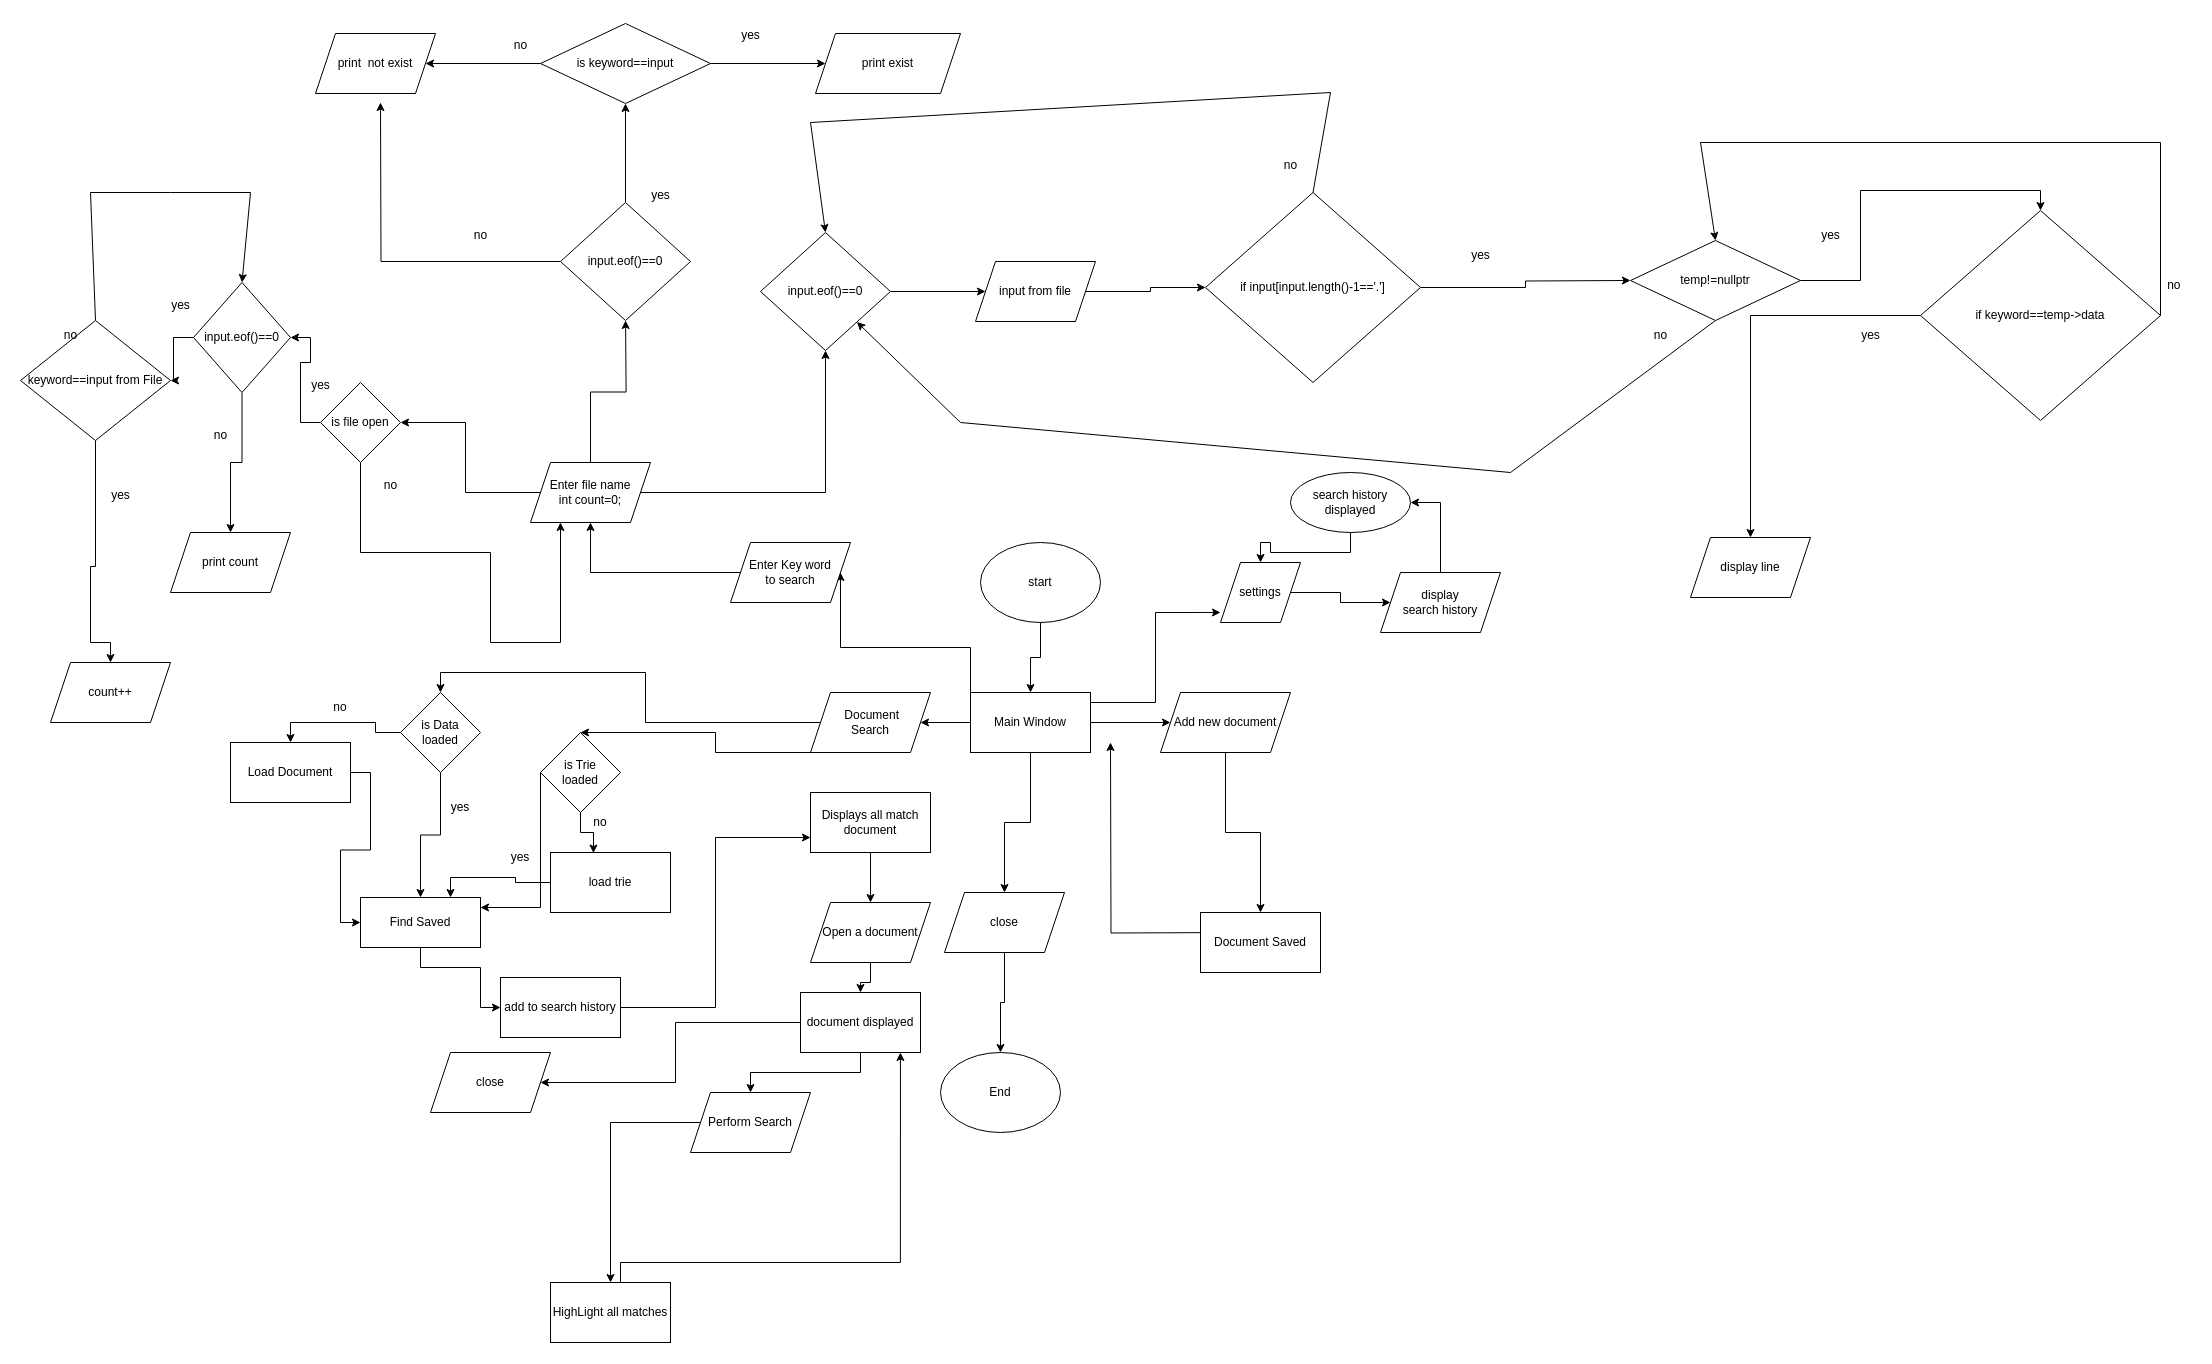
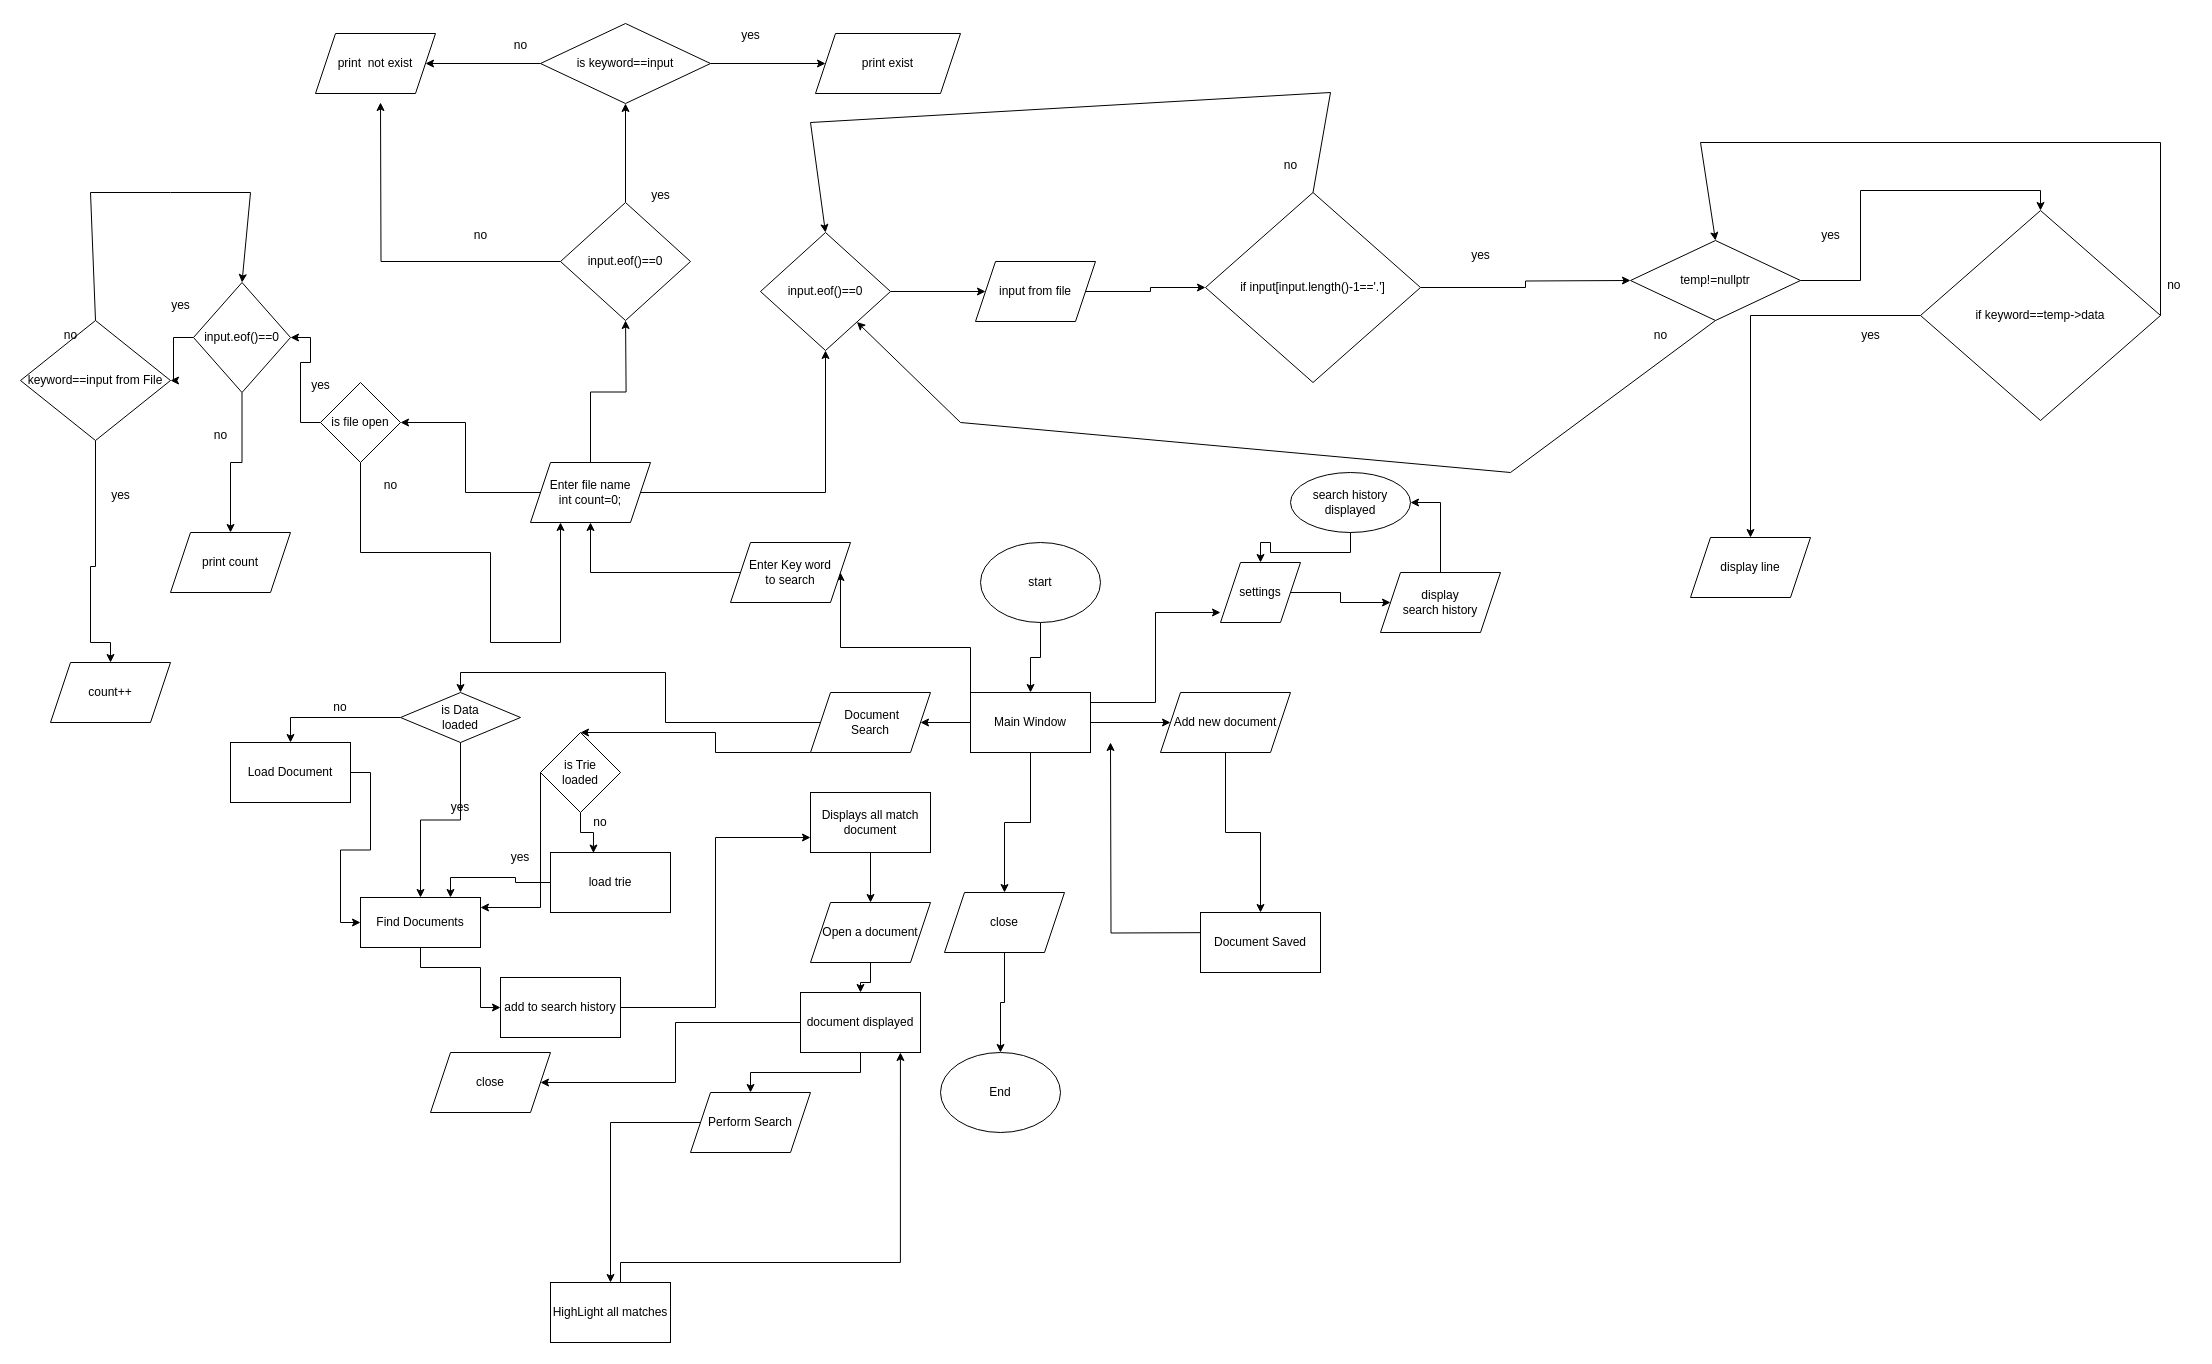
(441, 733) -> (461, 718)
(421, 923) -> (421, 923)
